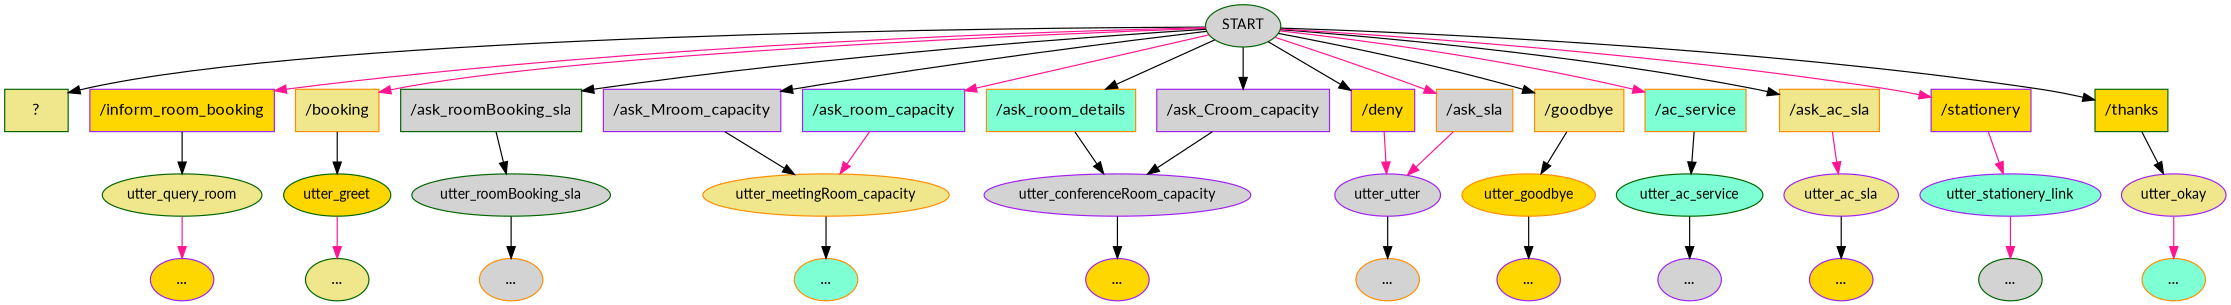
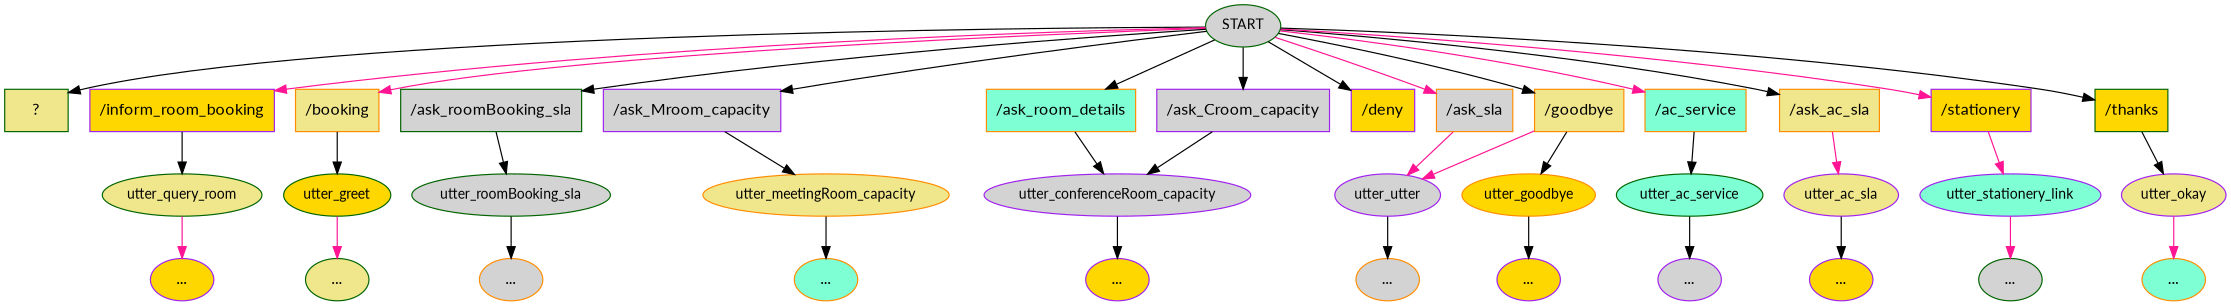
(884, 110) -> none
(1385, 147) -> (1484, 153)
